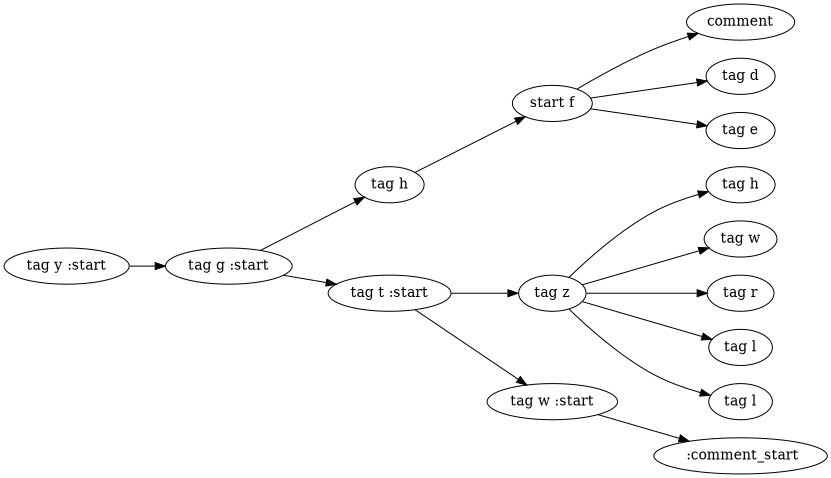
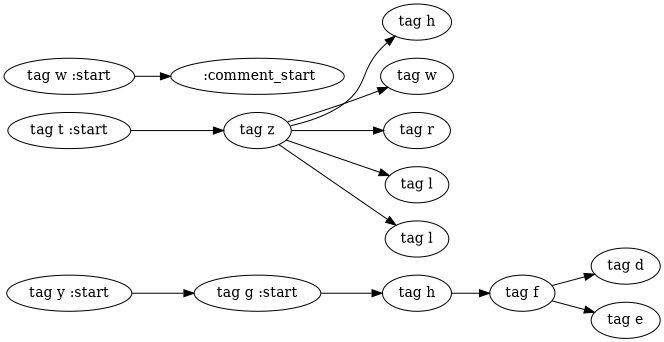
(741, 22) -> none
(552, 103) -> (522, 293)
(305, 279) -> none
(467, 344) -> none
